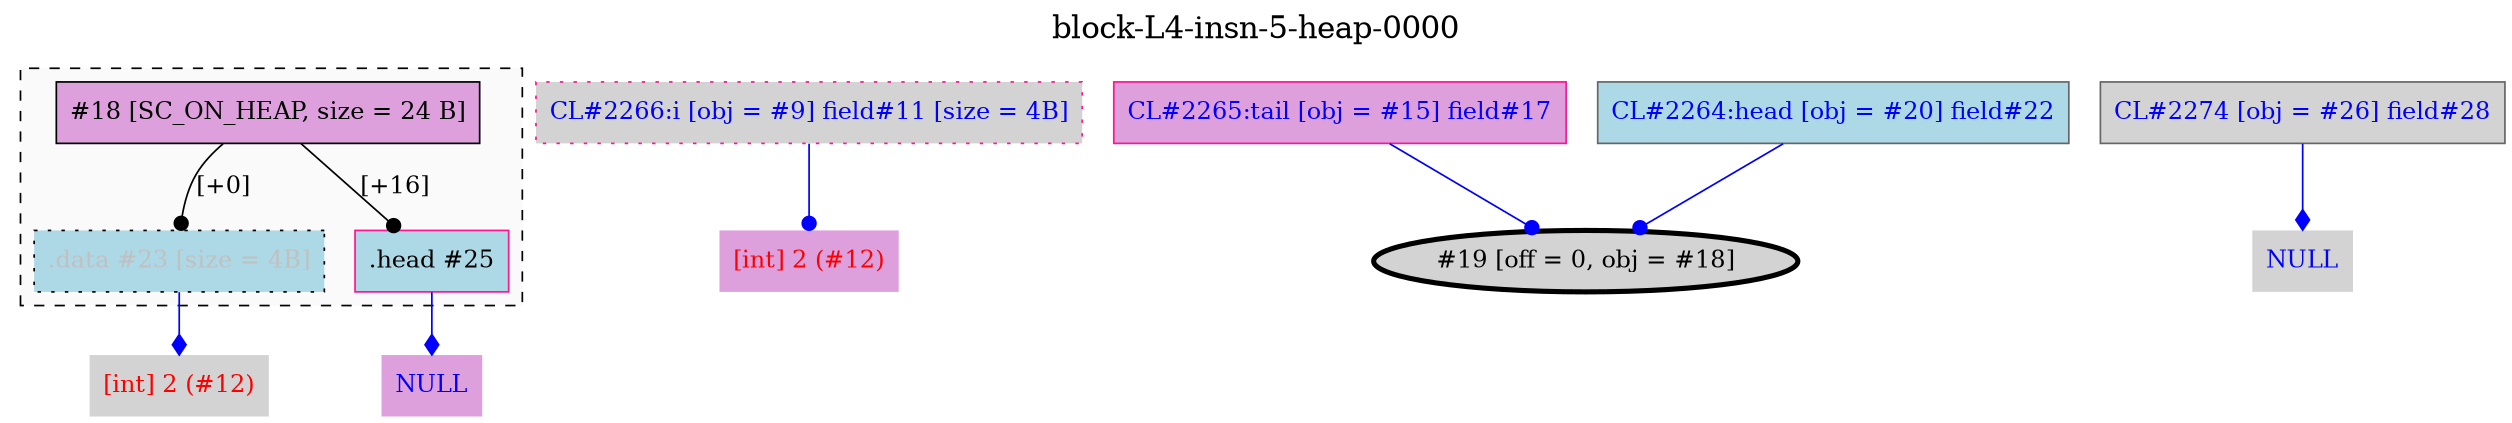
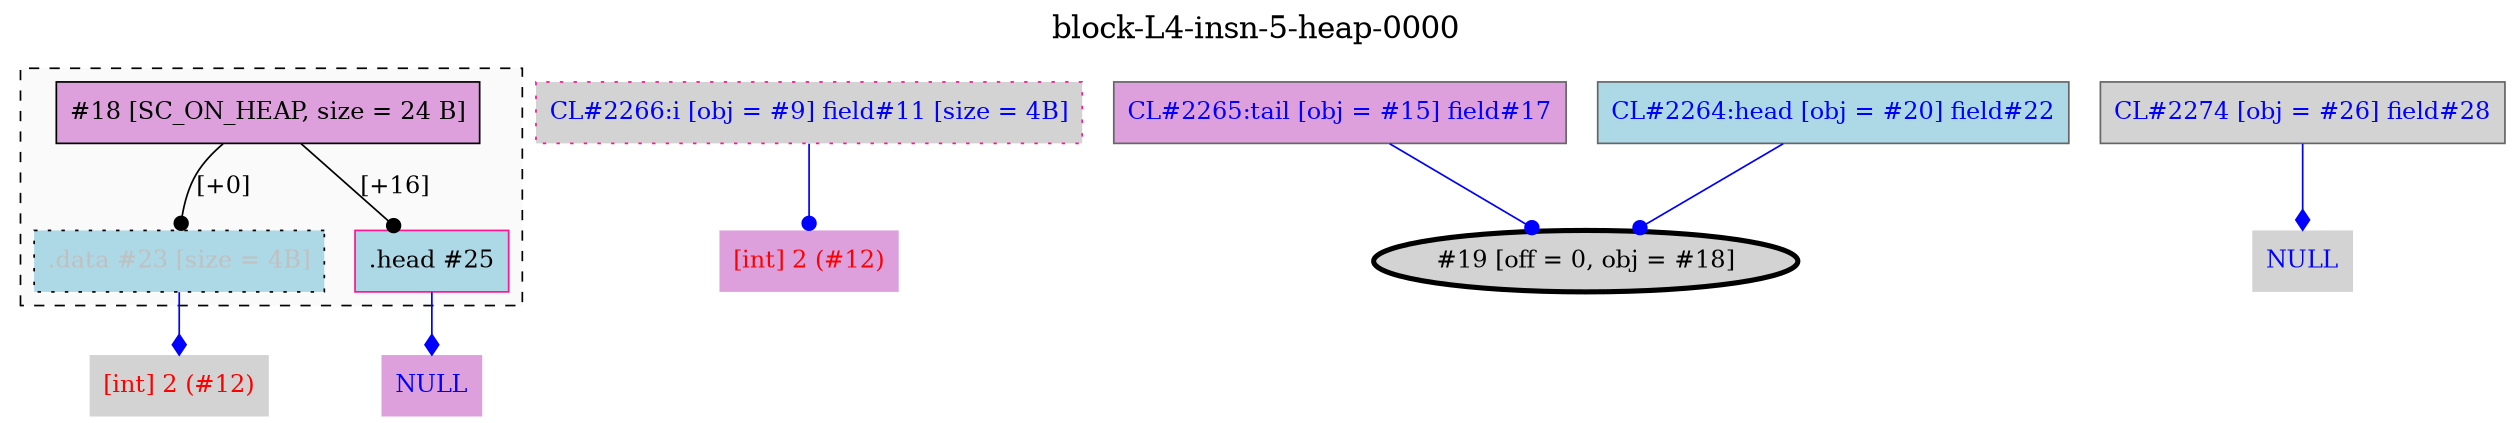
(1340, 113) -> (1340, 113)
